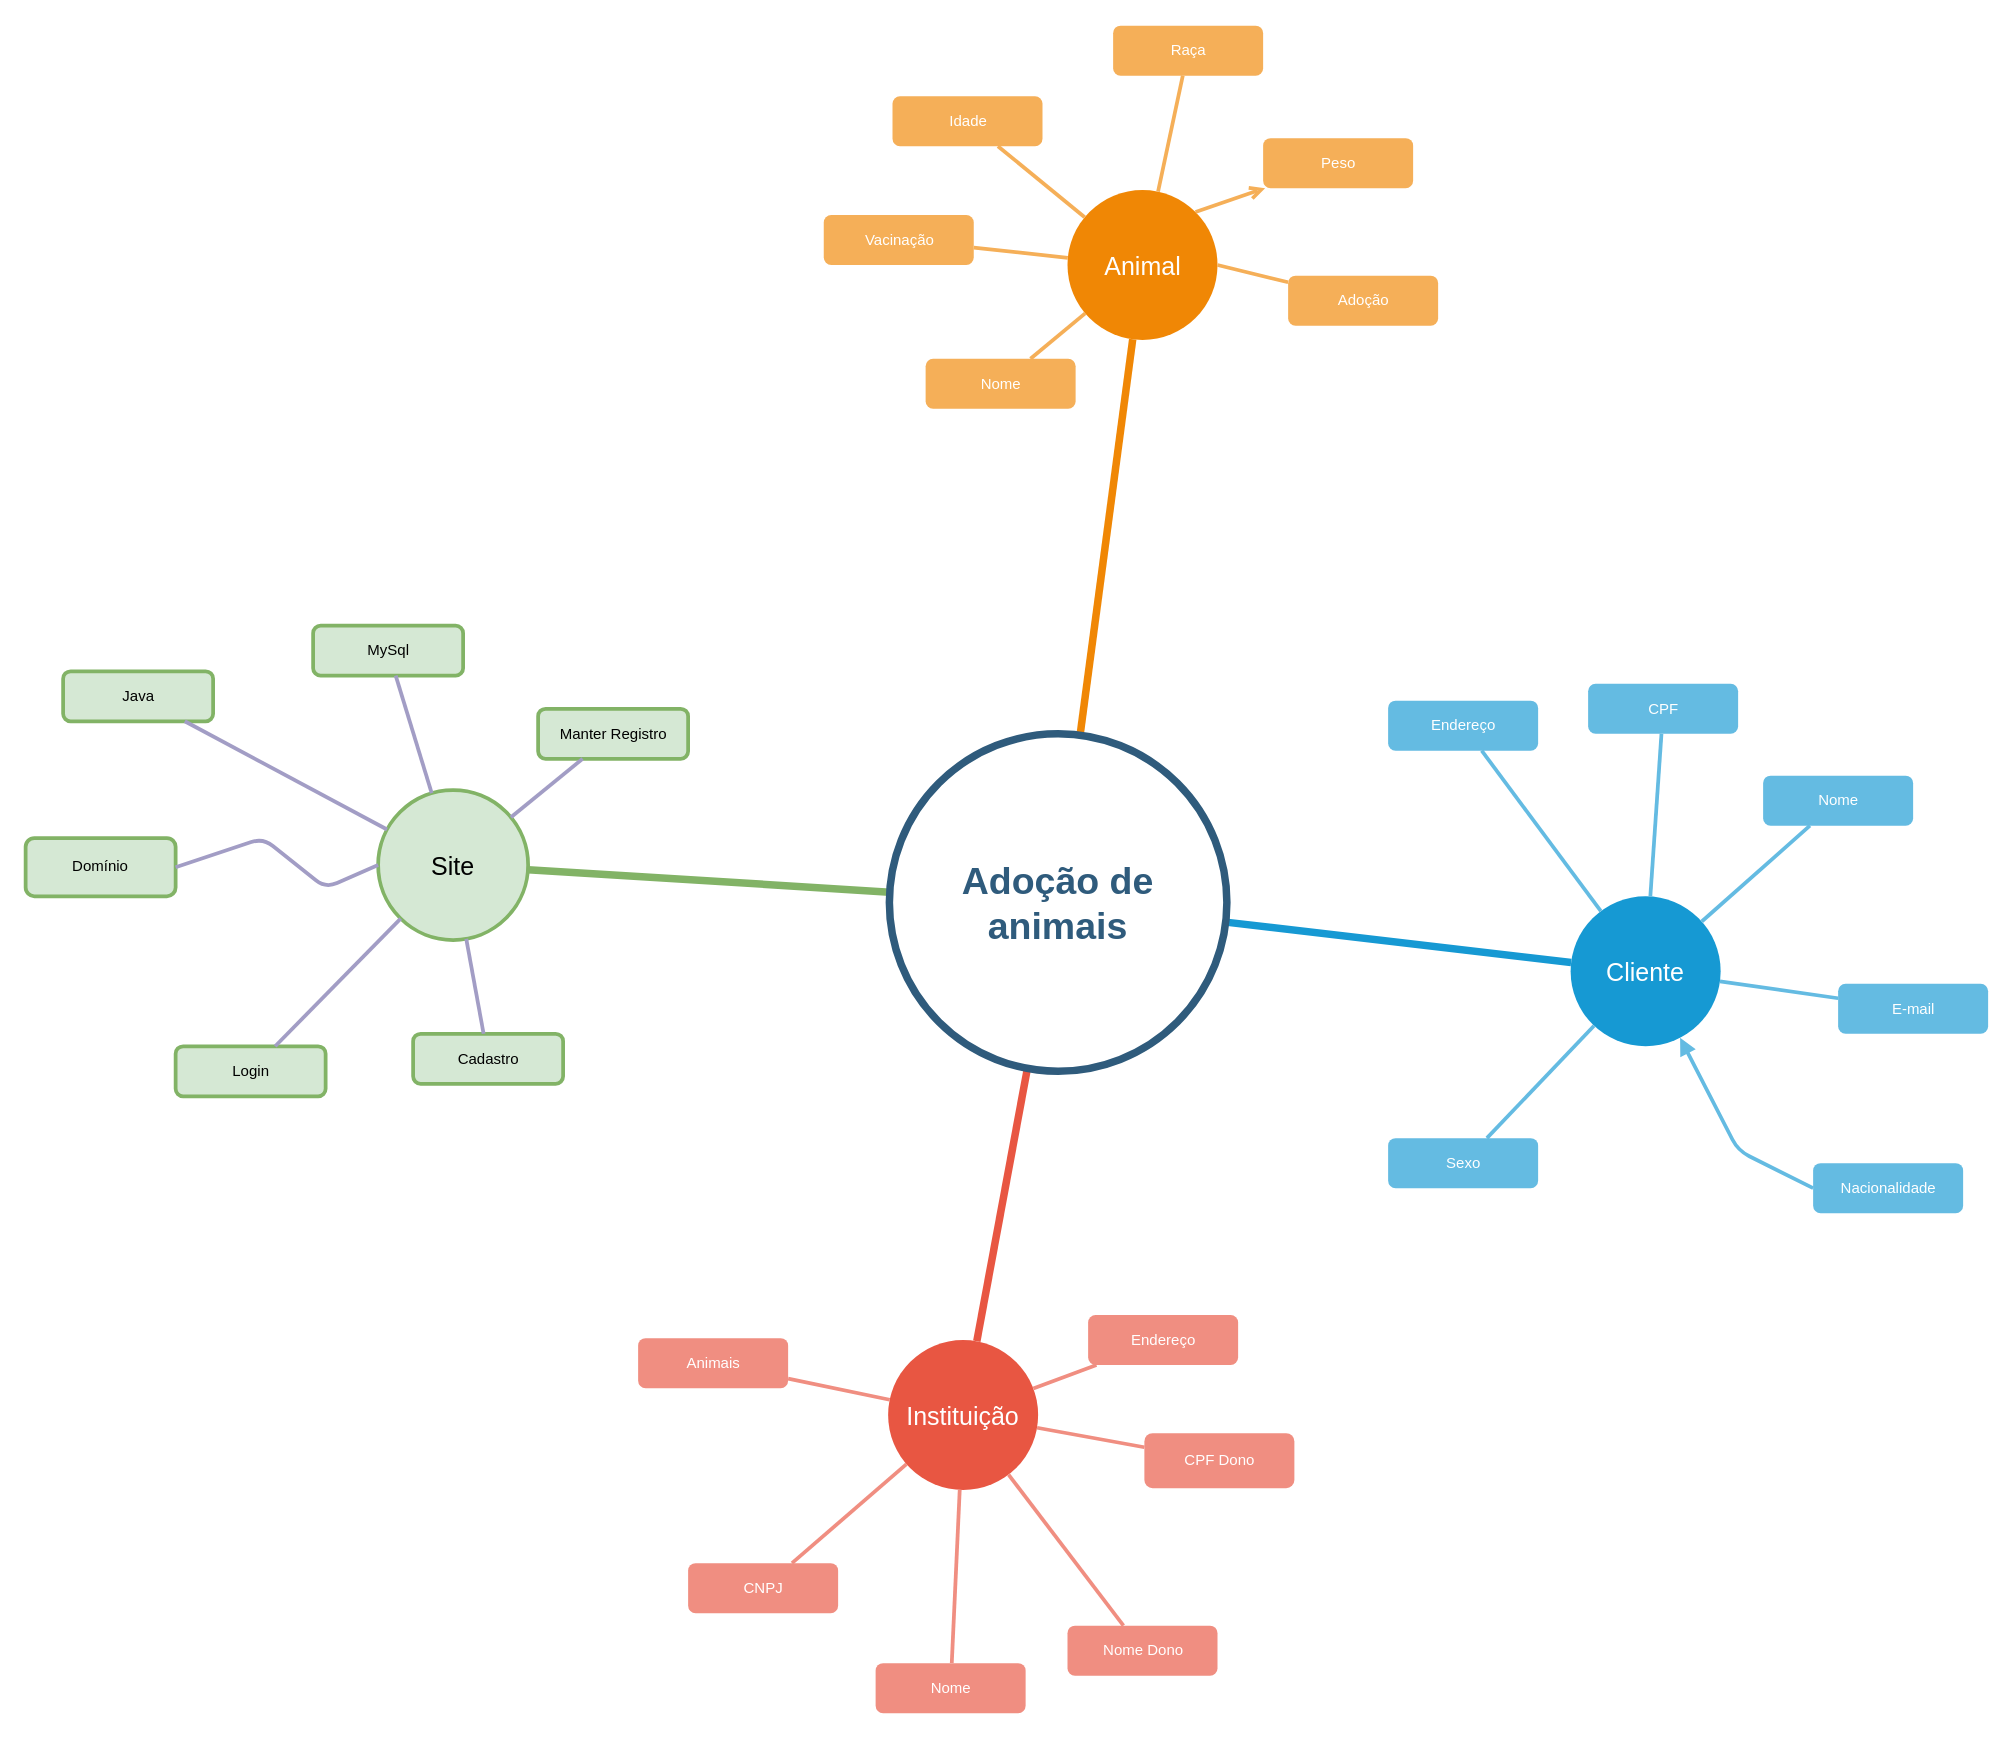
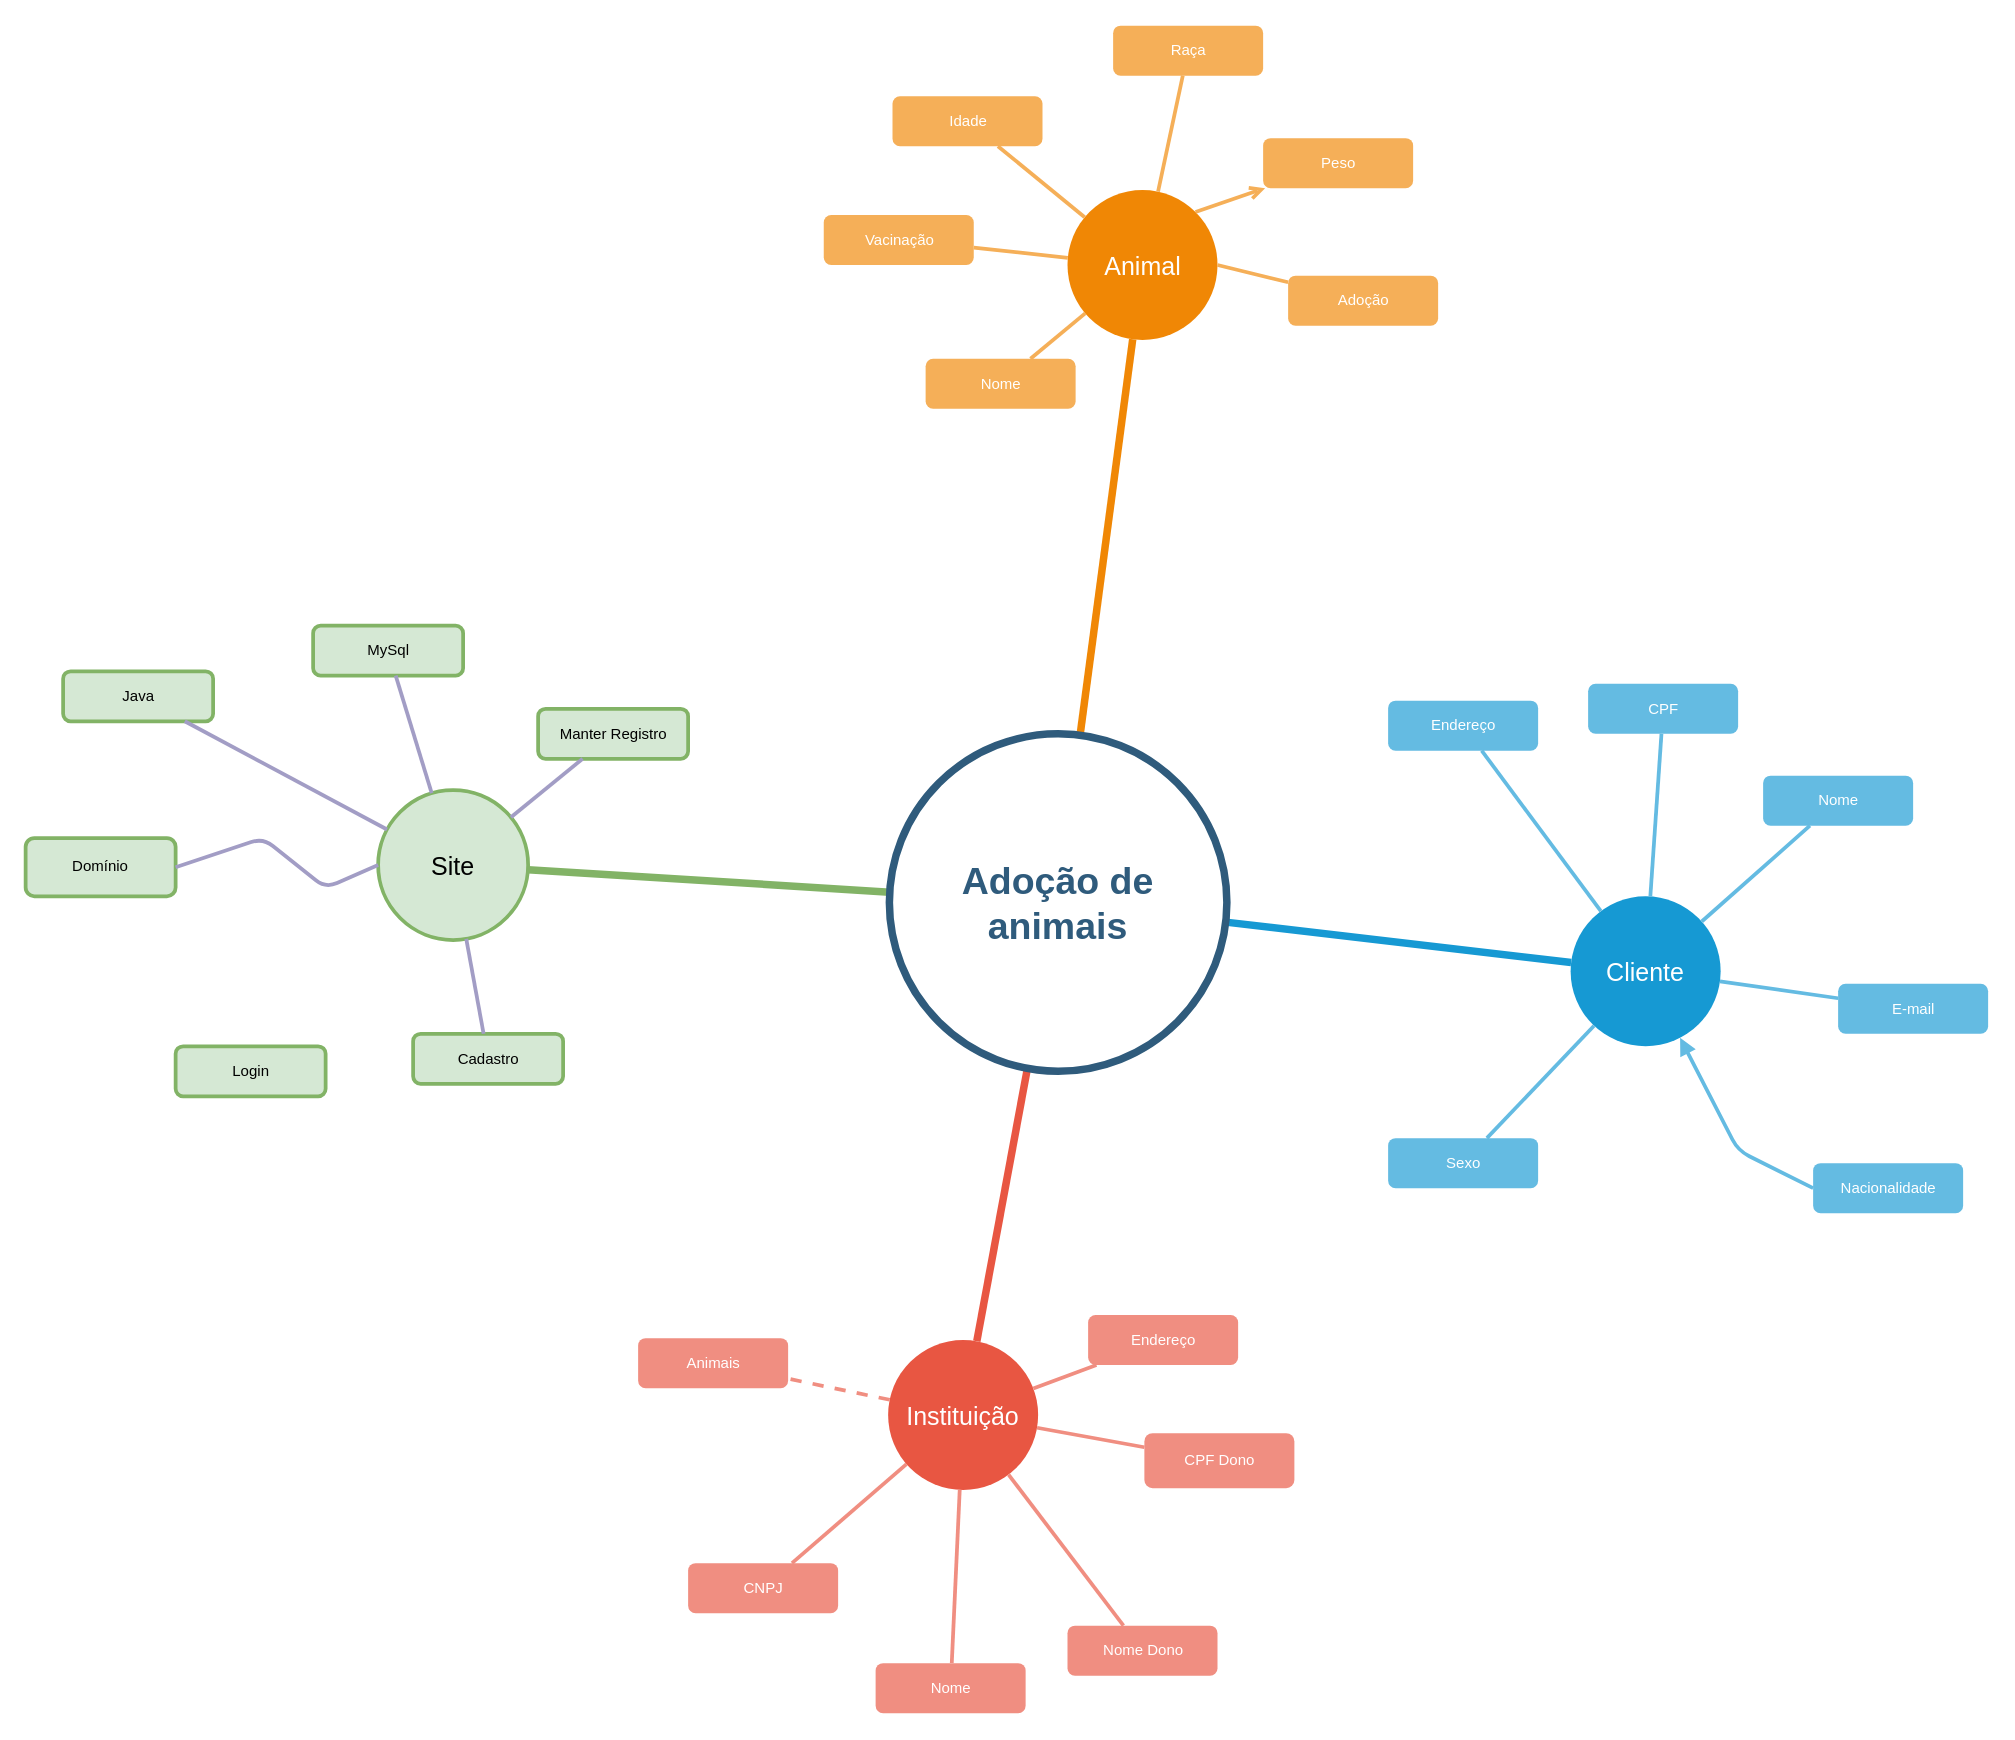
(338, 982) -> none
(834, 1388) -> (834, 1388)
